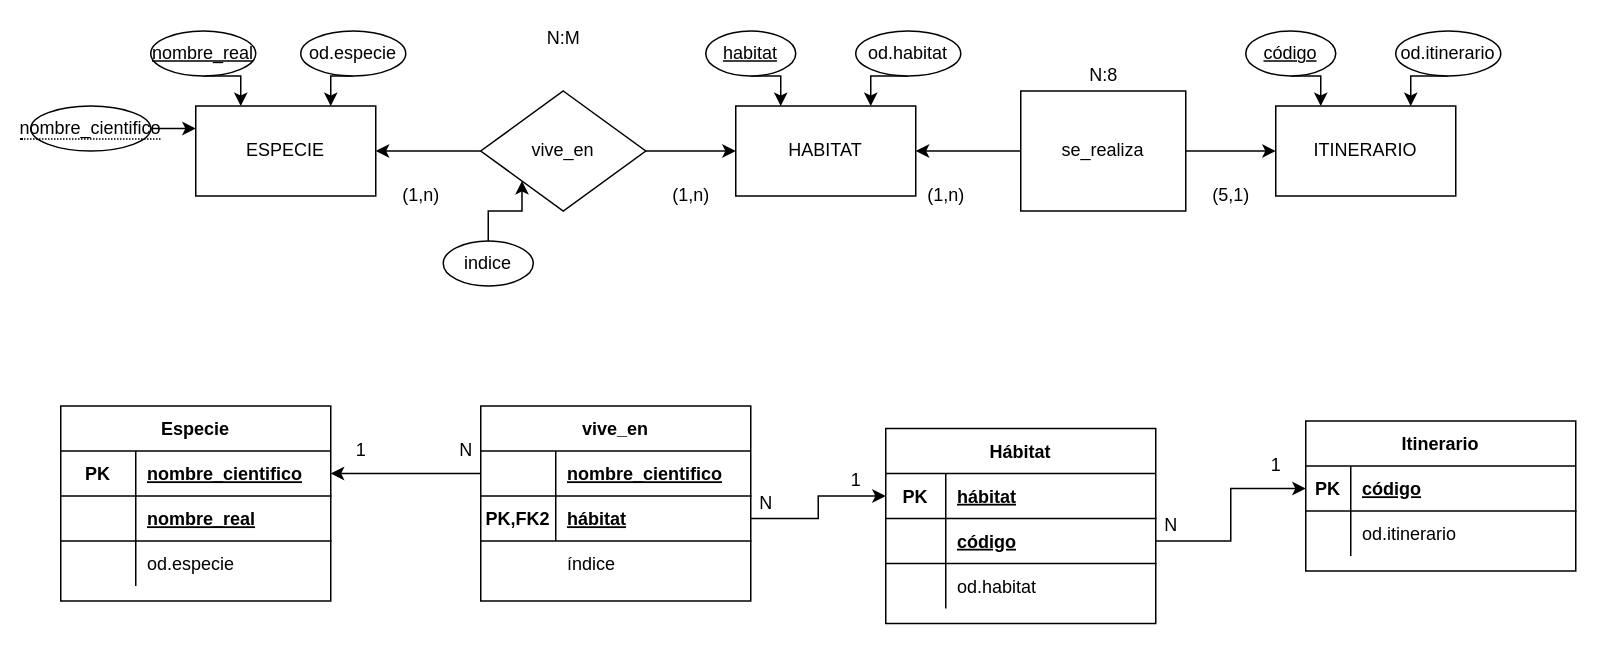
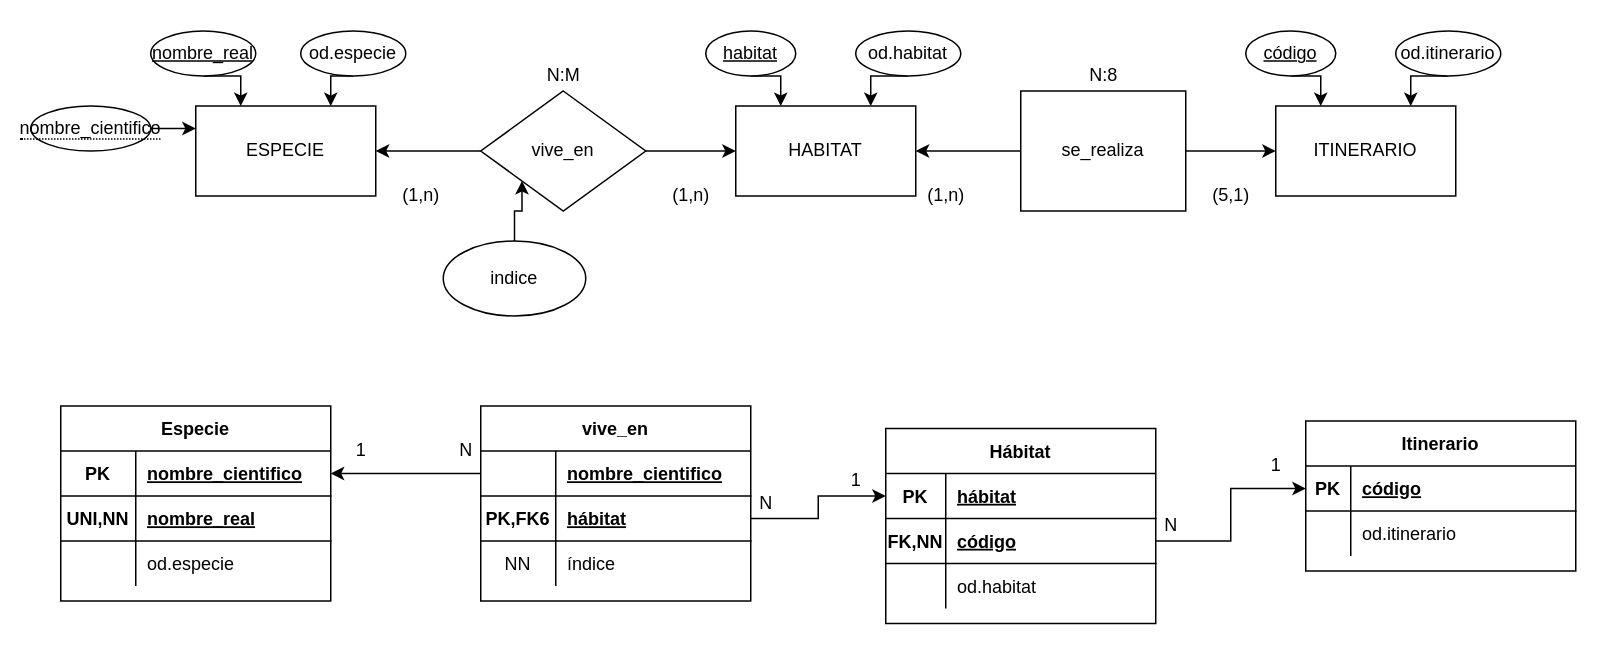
(563, 38) -> (563, 76)
(488, 263) -> (515, 278)
none -> (98, 518)
(518, 519) -> (518, 519)
none -> (916, 541)
none -> (518, 563)
